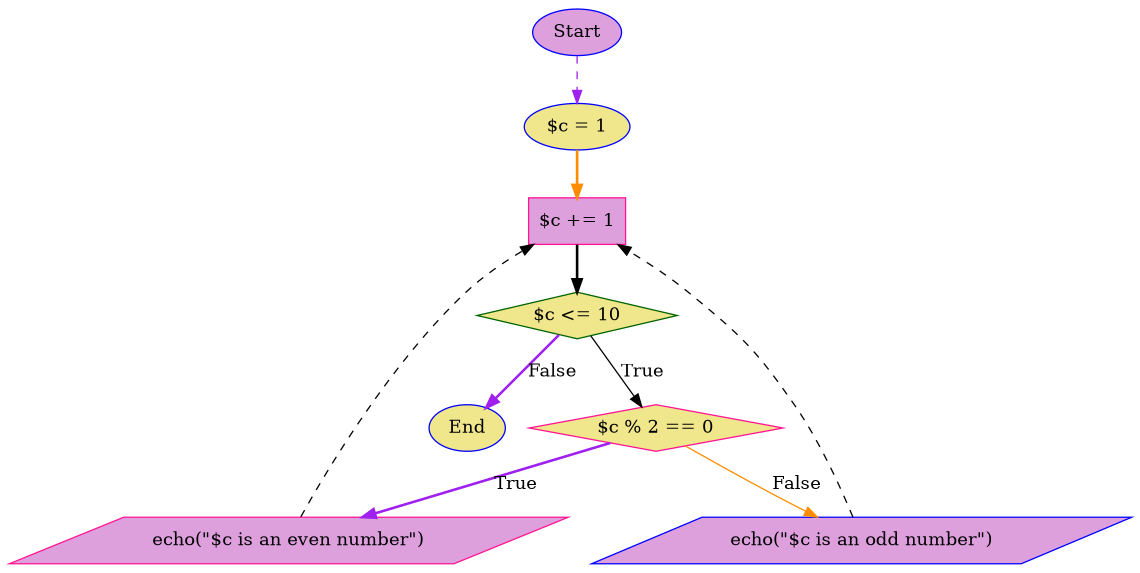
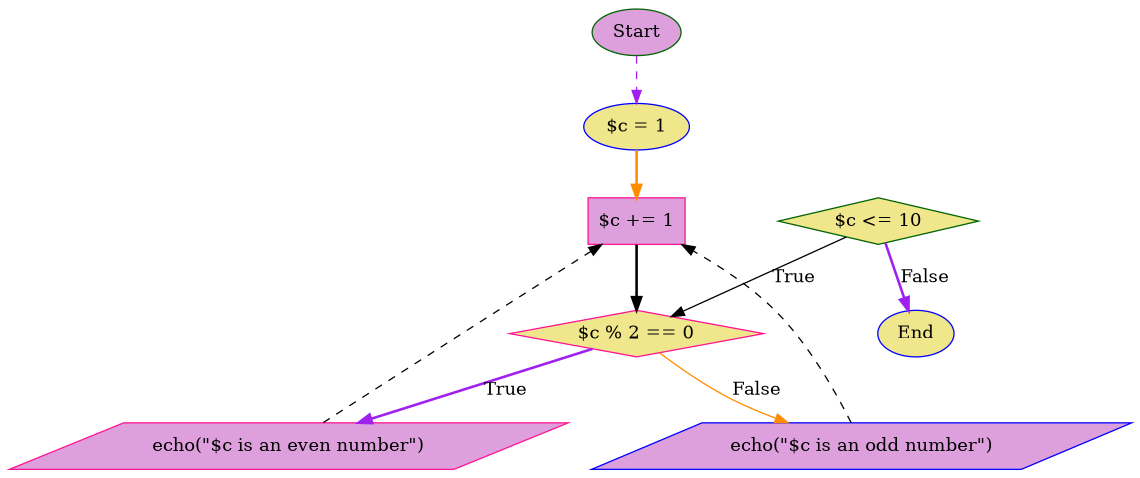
(577, 32) -> (637, 32)
(577, 262) -> (637, 271)
